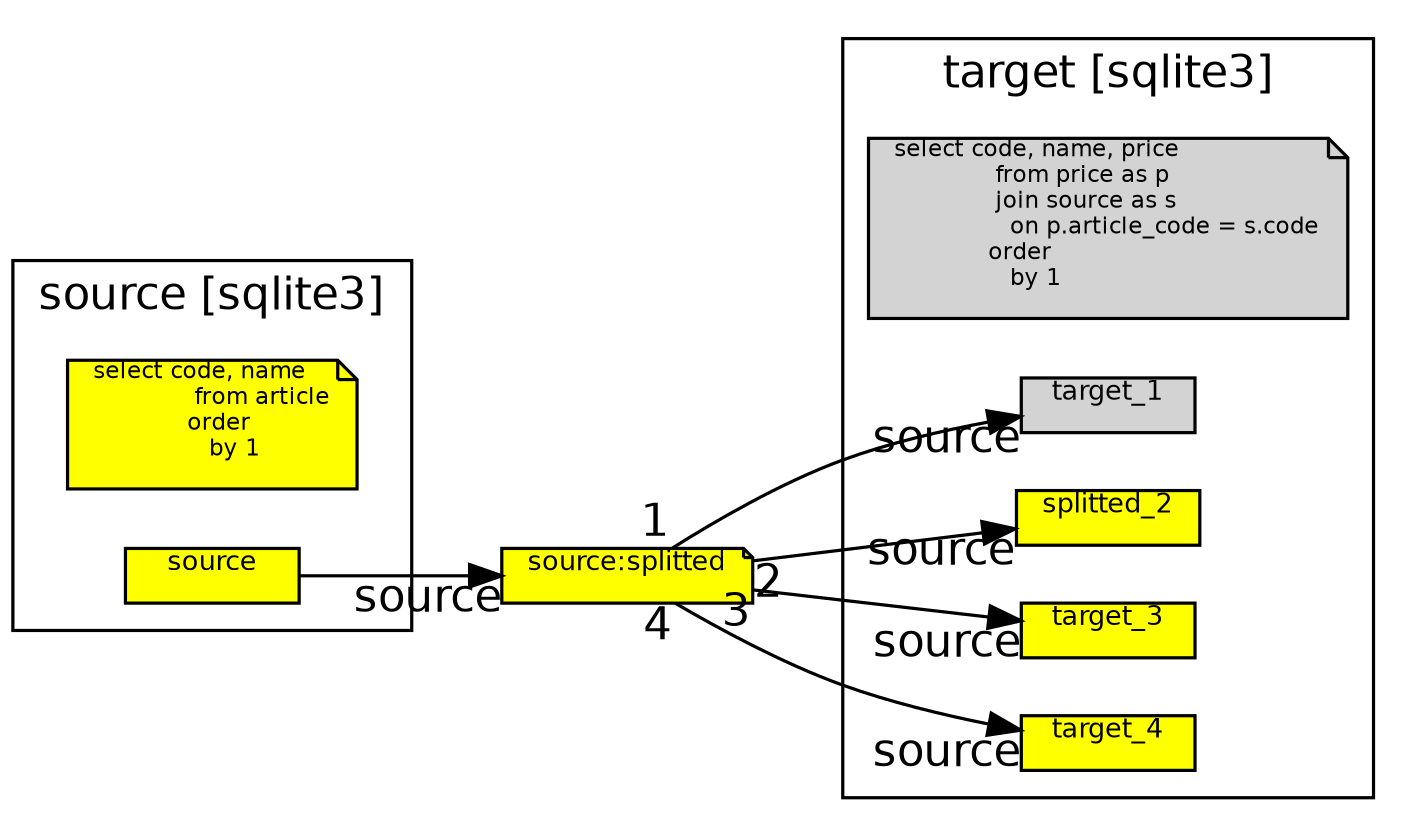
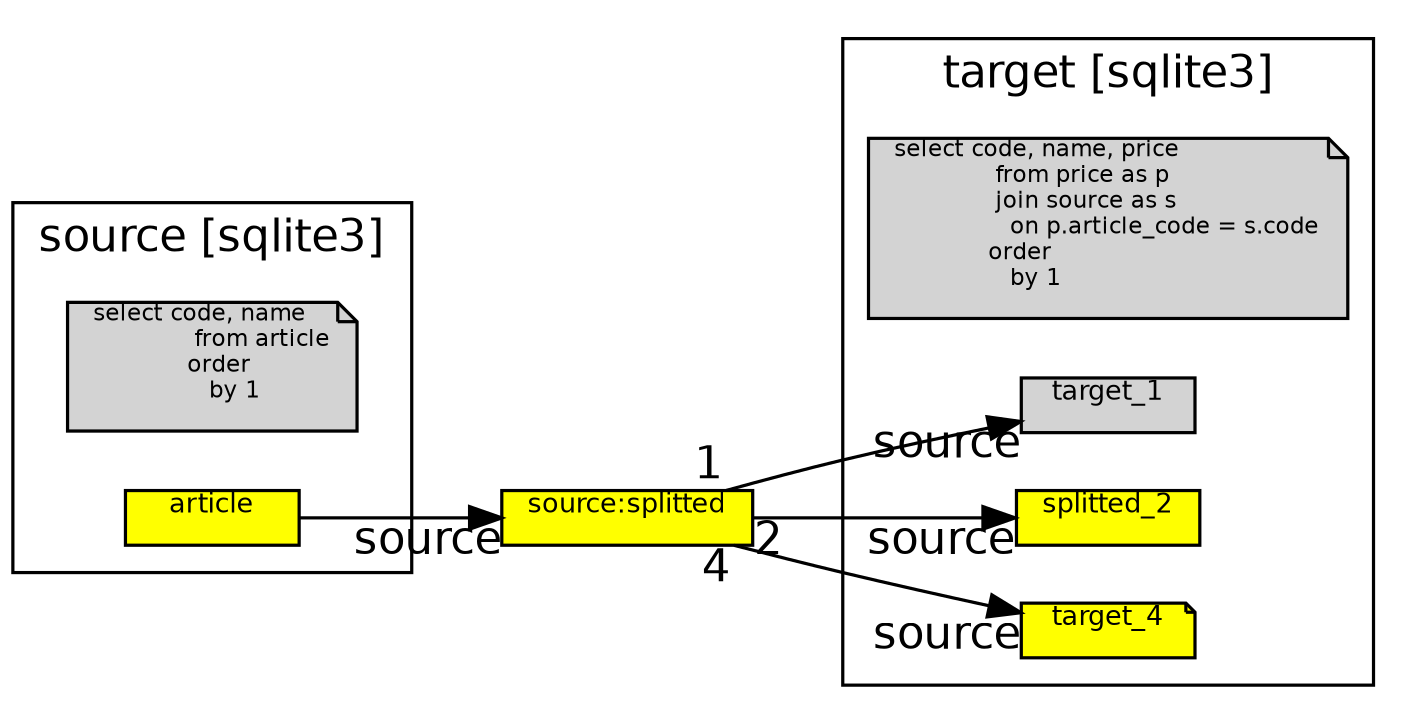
(212, 425) -> (212, 367)
(212, 576) -> (212, 518)
(627, 576) -> (627, 518)
(1108, 630) -> none
(1108, 743) -> (1108, 630)
